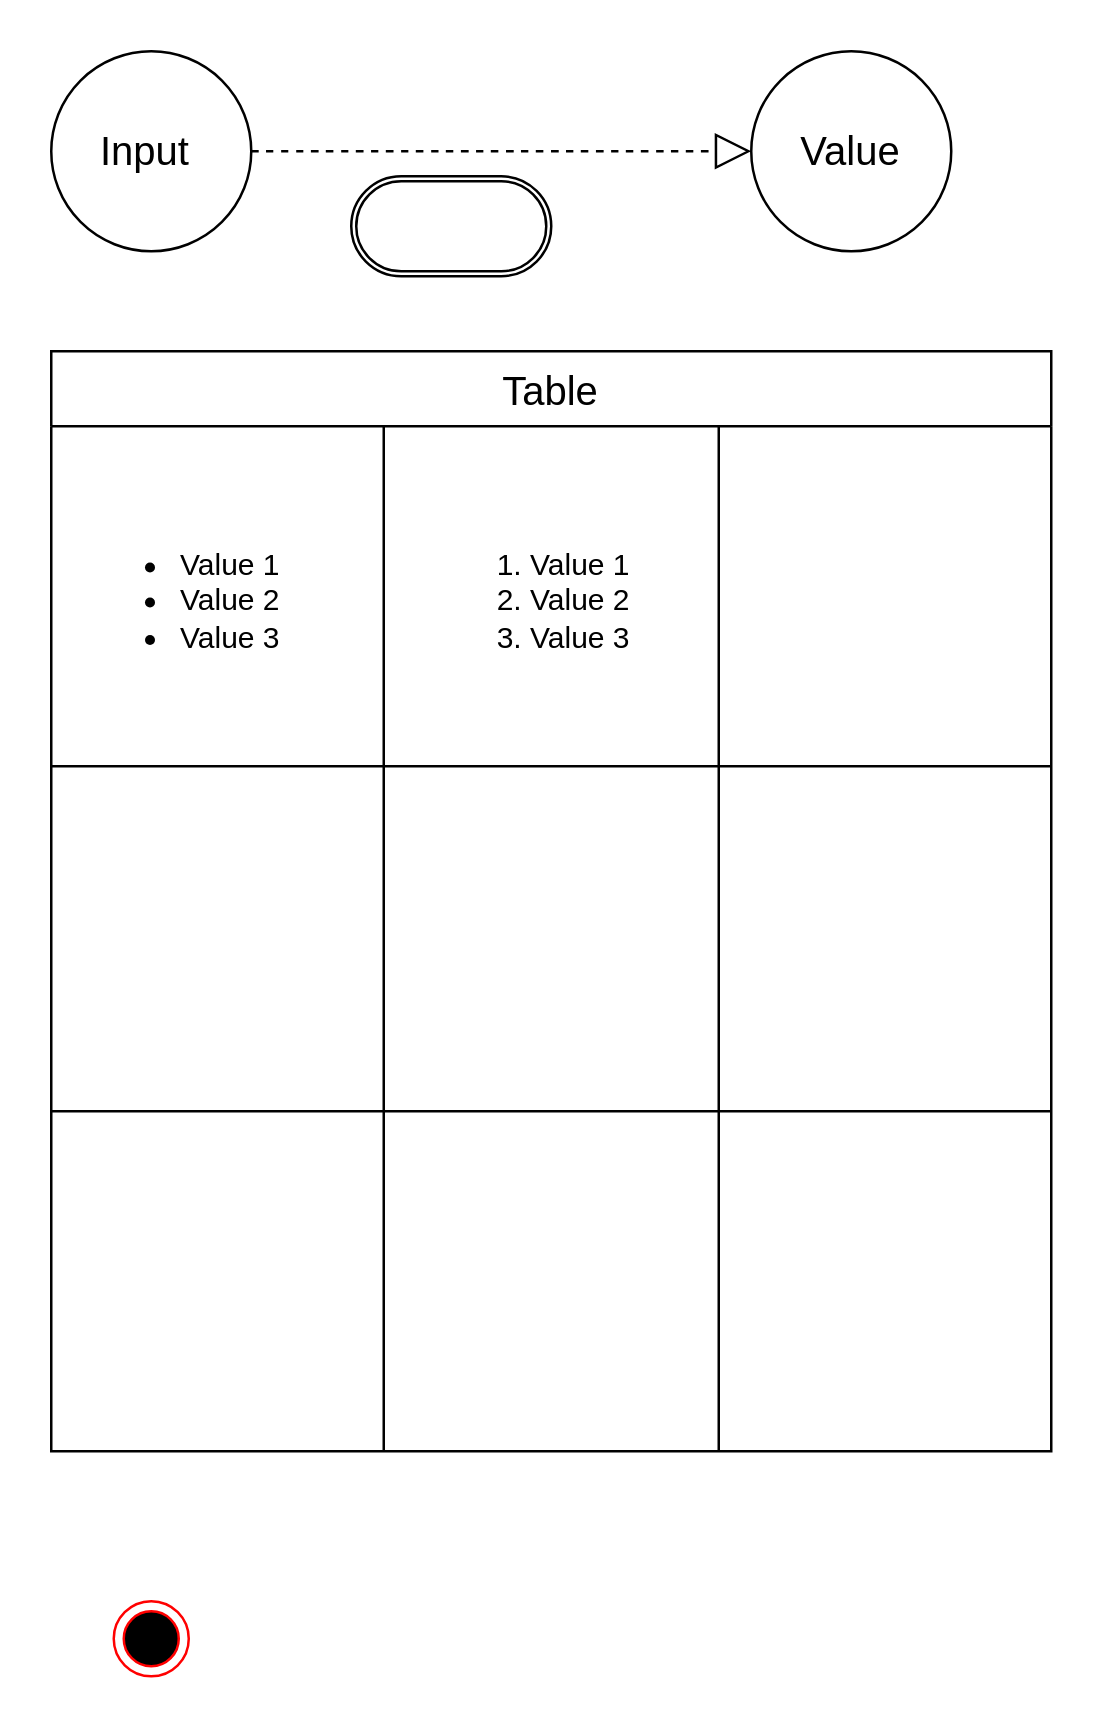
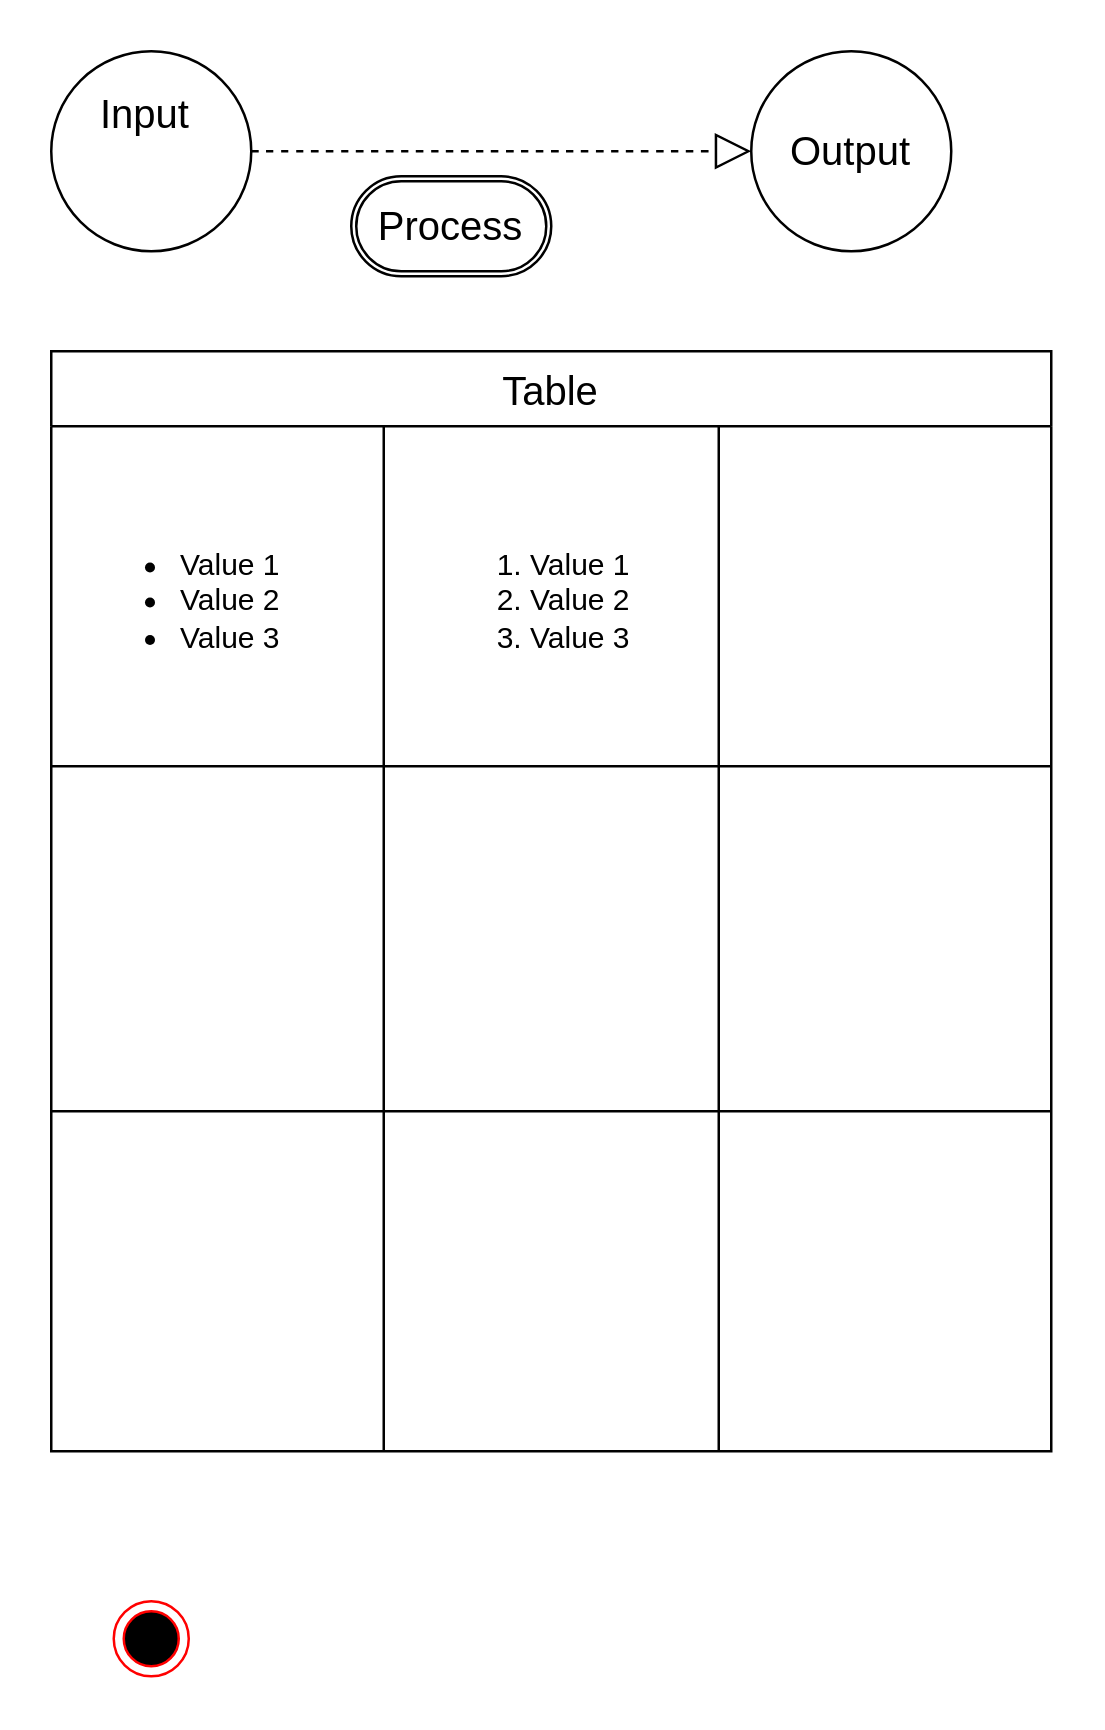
(151, 151) -> (151, 114)
(851, 151) -> (851, 151)
none -> (451, 226)
